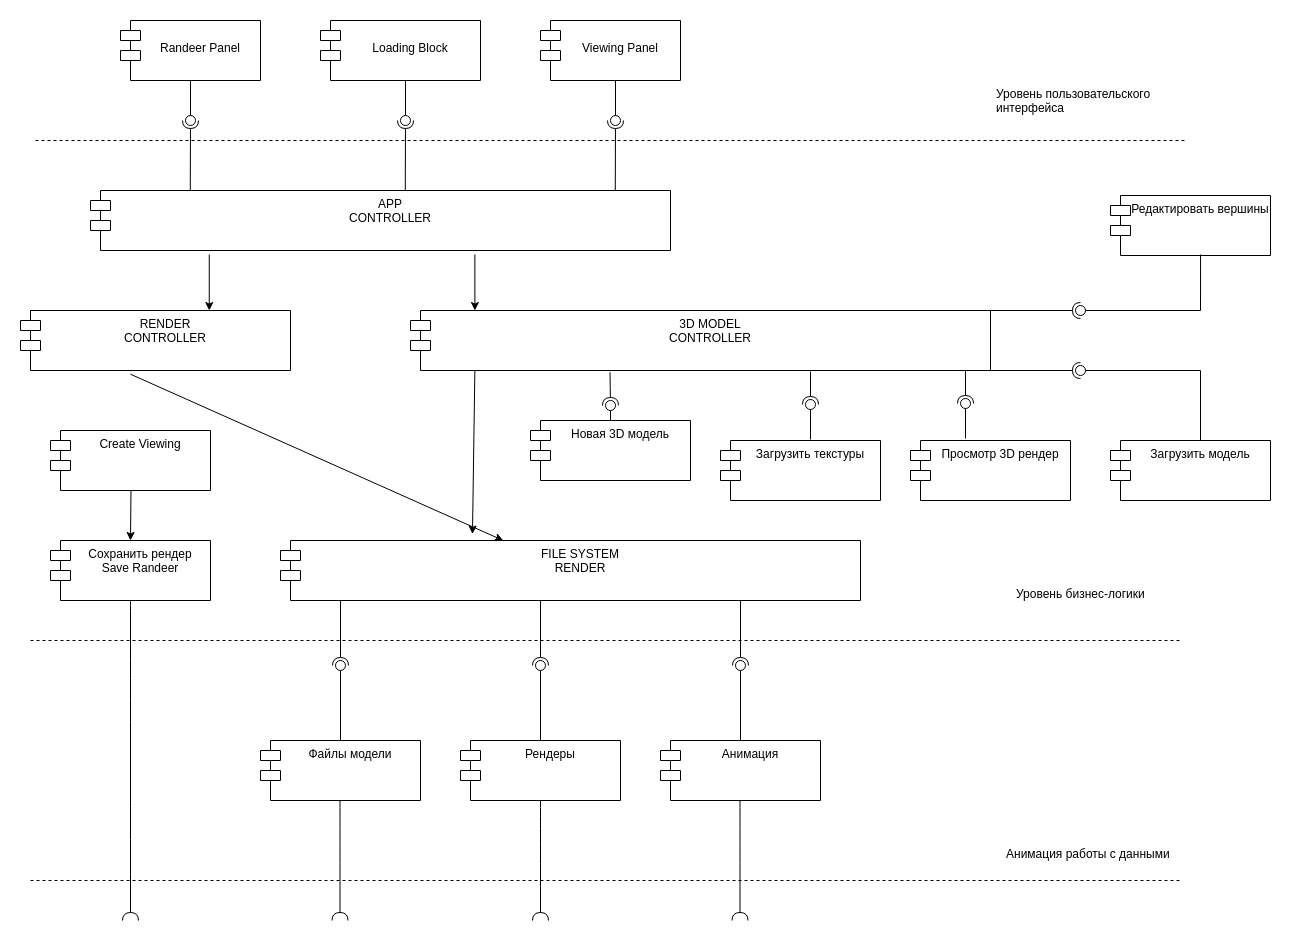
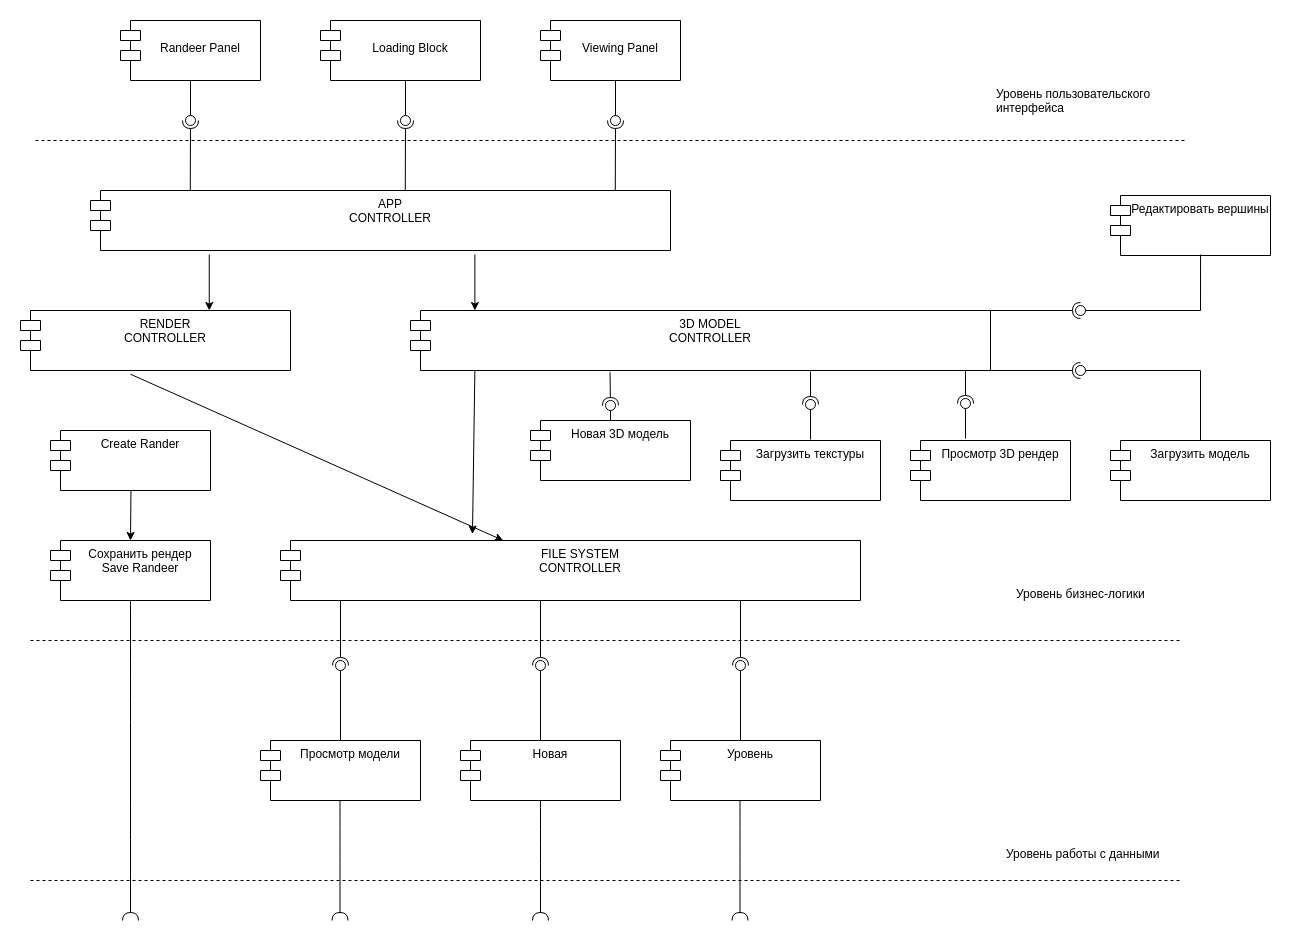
(141, 445) -> (141, 445)
(581, 562) -> (581, 562)
(351, 755) -> (351, 755)
(551, 755) -> (551, 755)
(751, 755) -> (751, 755)
(1086, 855) -> (1082, 855)
